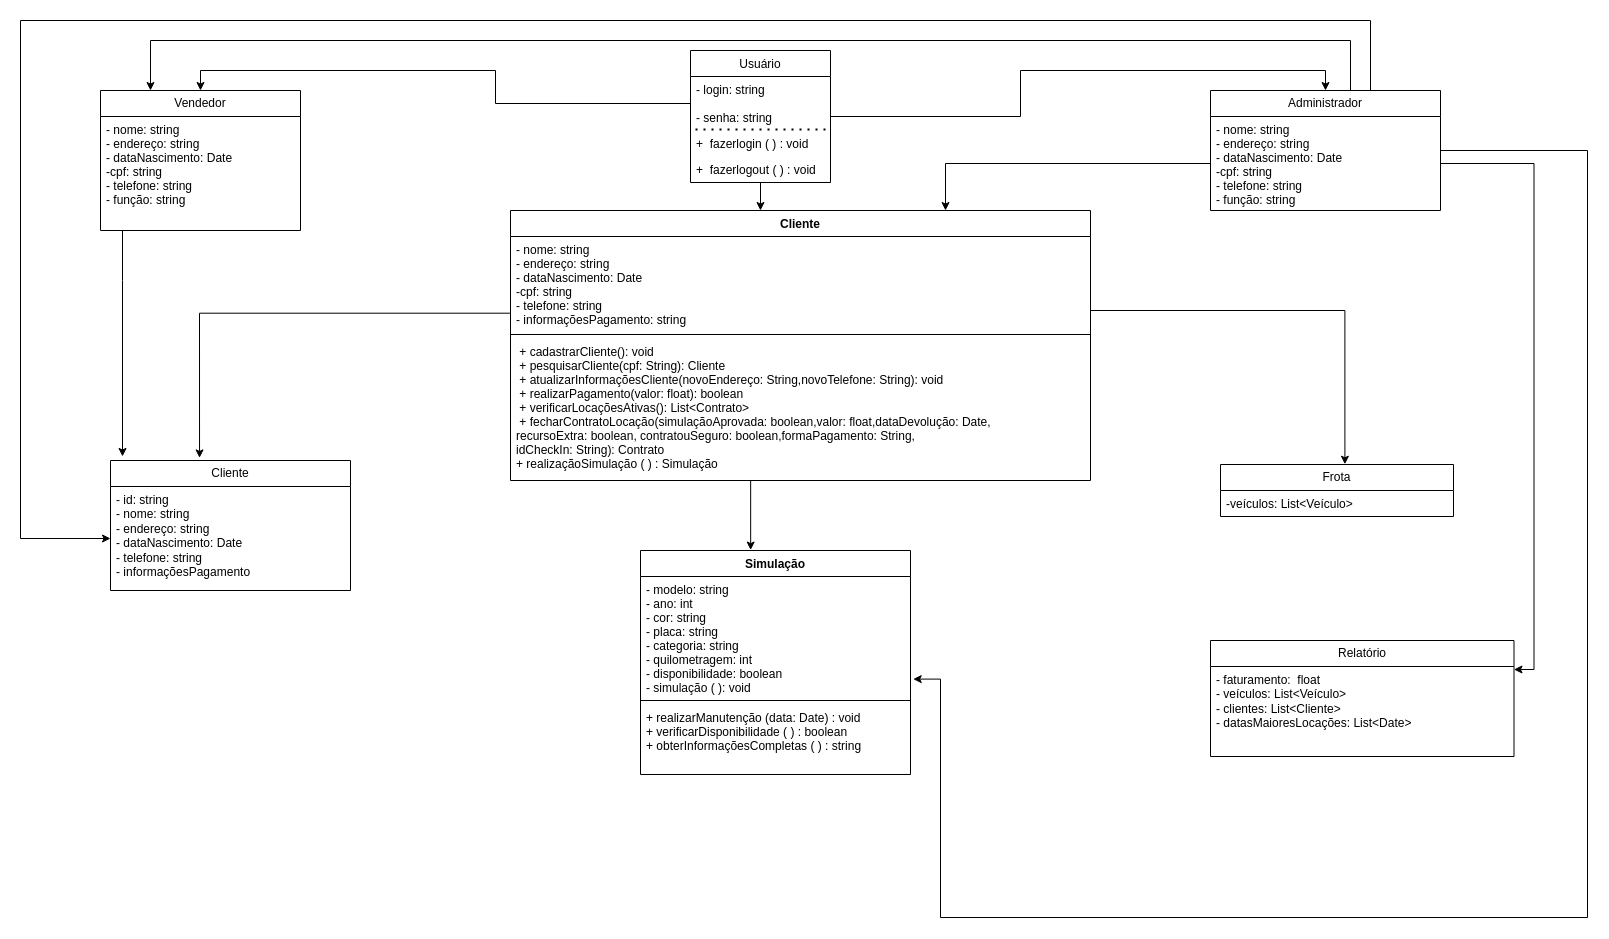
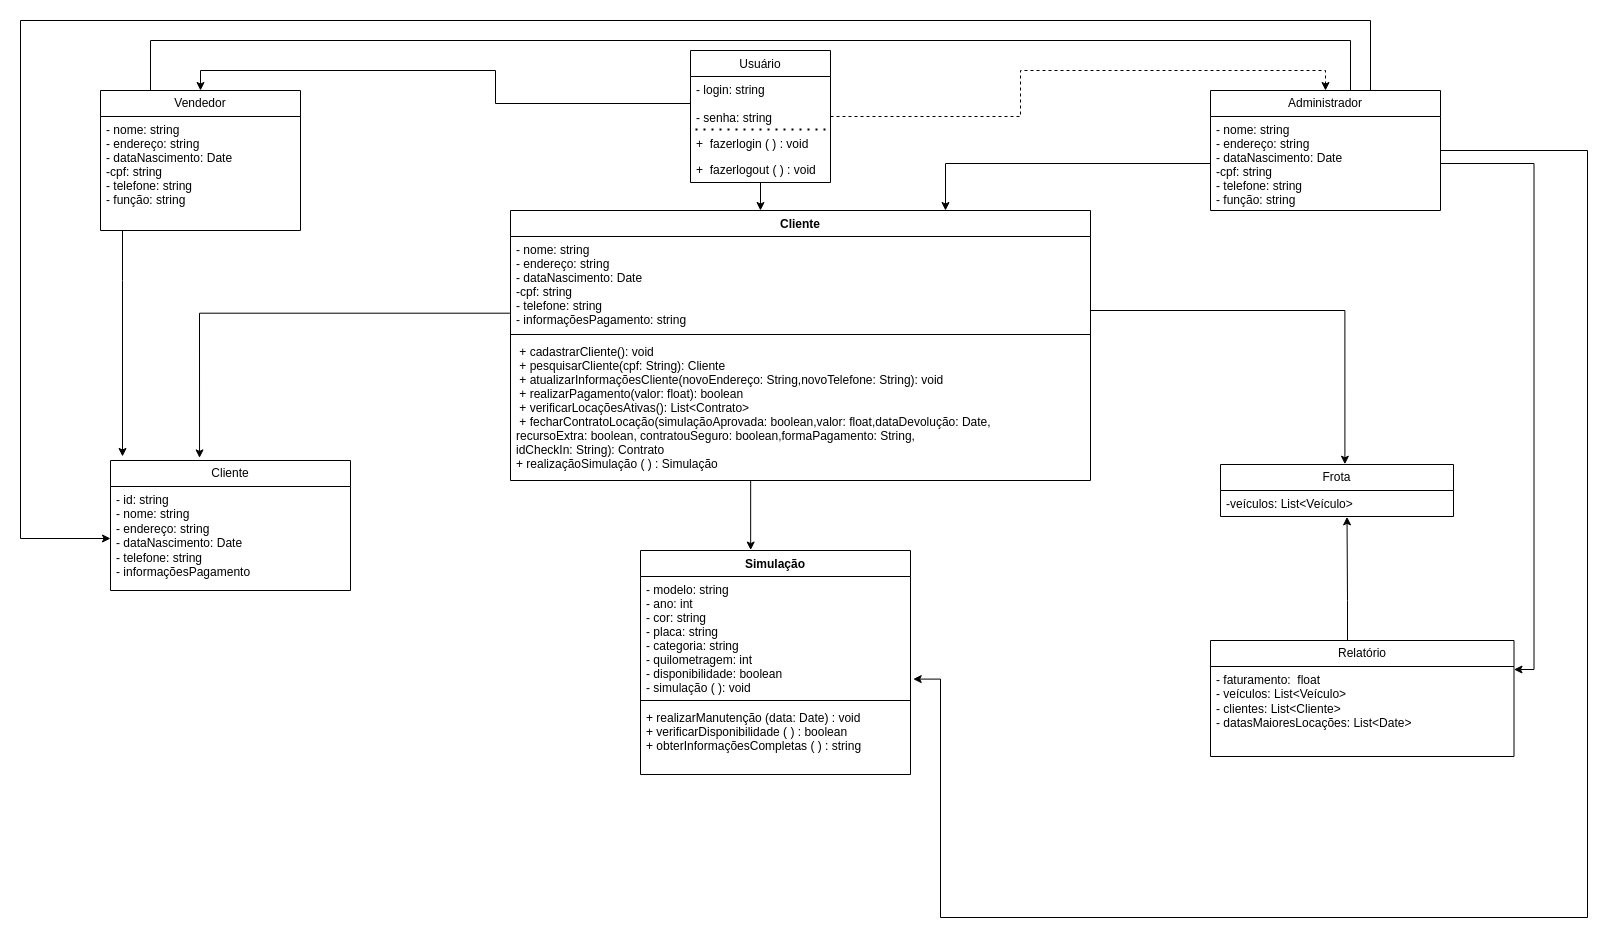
(1061, 71) -> (1061, 71)
(151, 82) -> (151, 85)
none -> (1347, 581)
